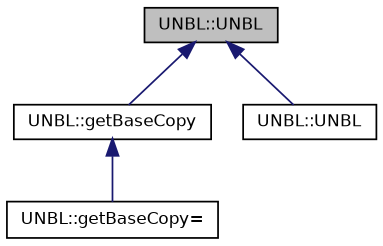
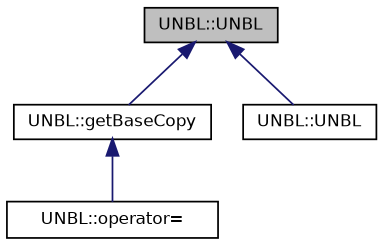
(112, 220) -> (112, 220)
